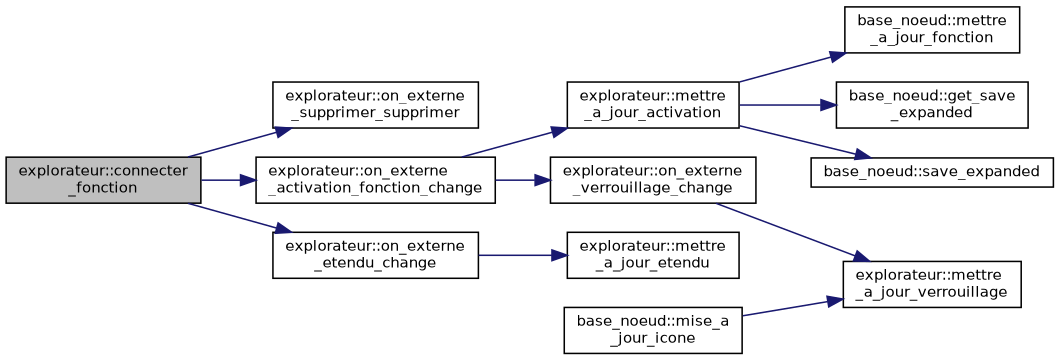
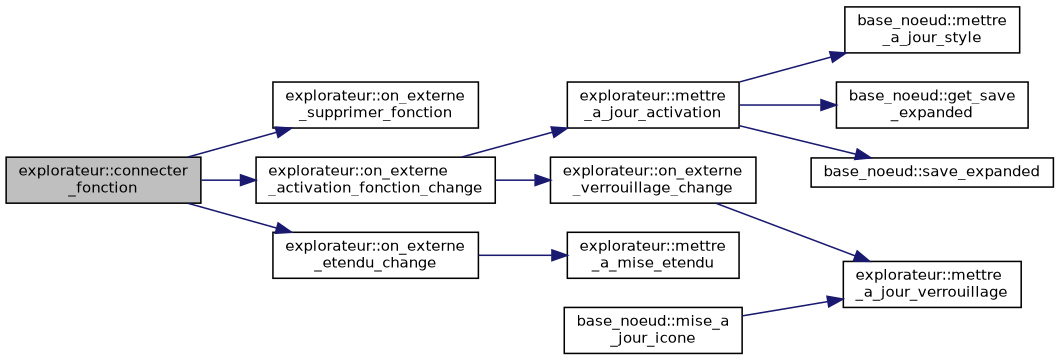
(932, 30) -> (932, 30)
(376, 105) -> (376, 105)
(653, 255) -> (653, 255)
